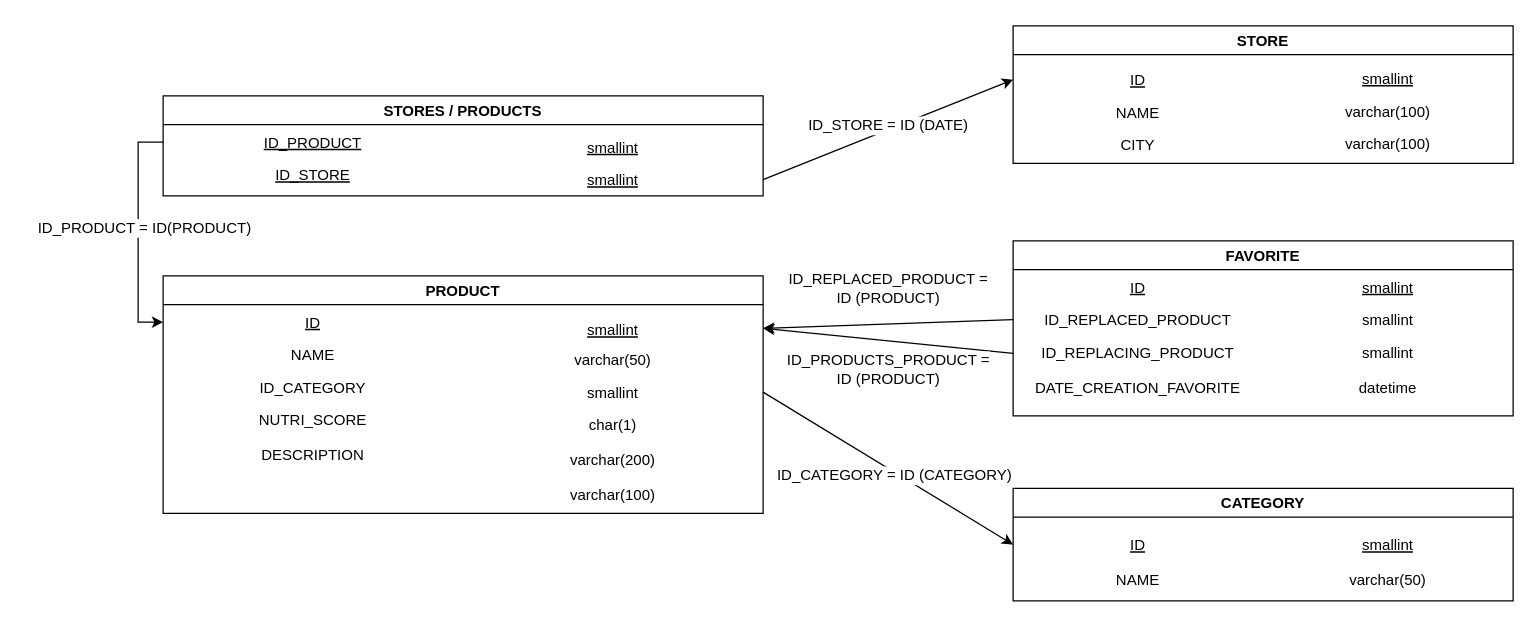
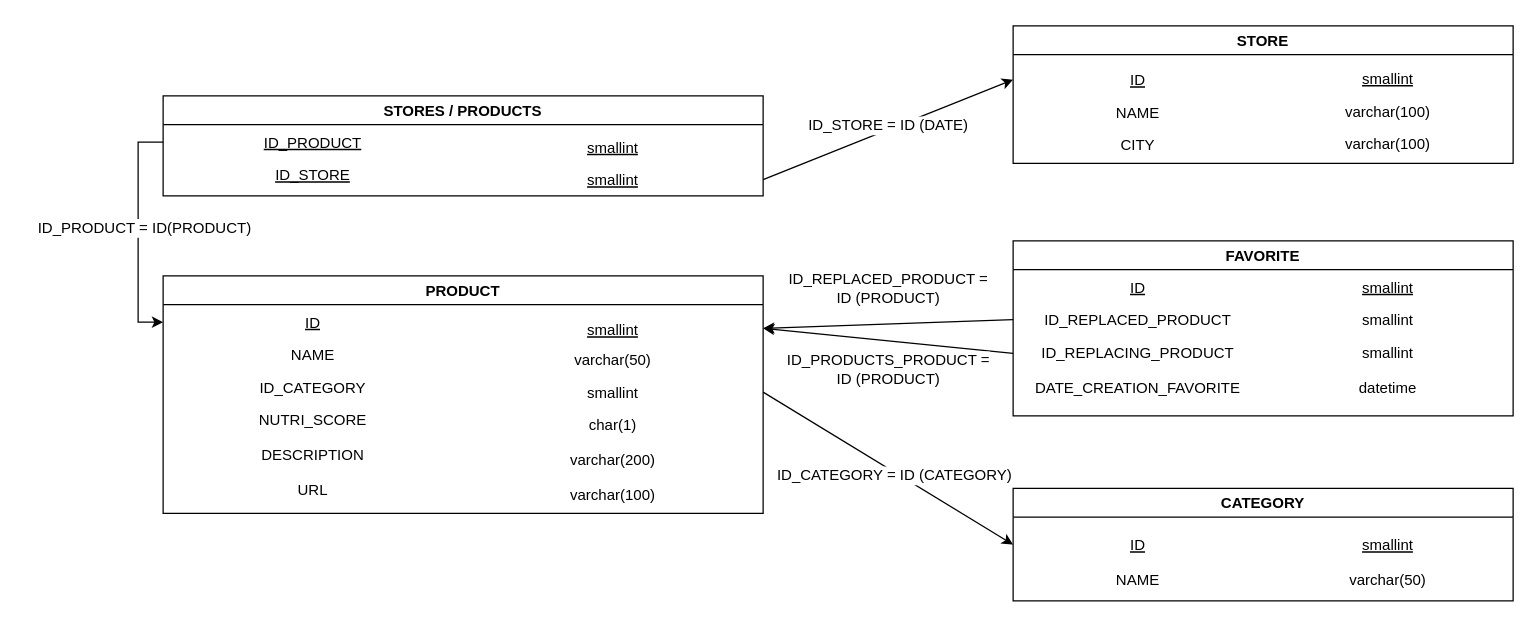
none -> (313, 491)
